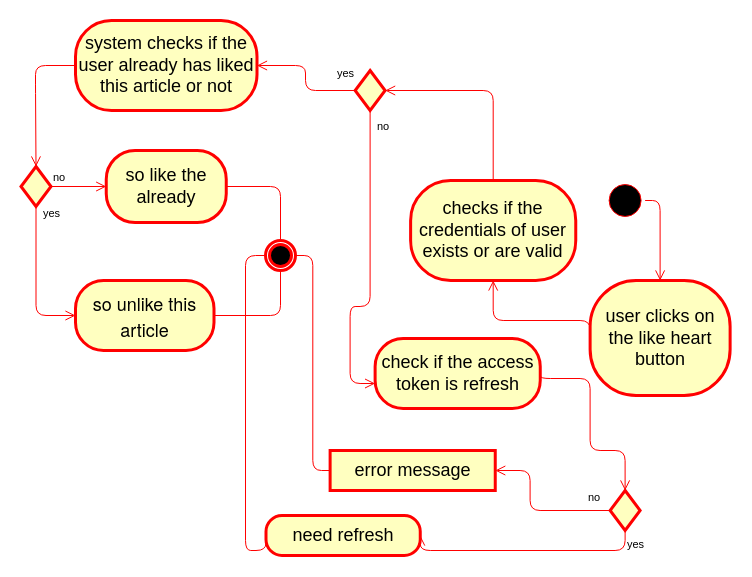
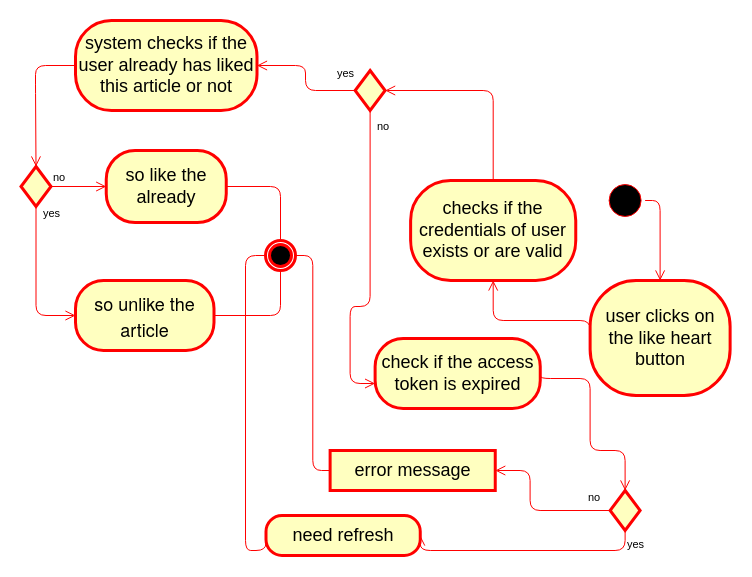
(145, 316) -> (145, 316)
(458, 374) -> (458, 374)
